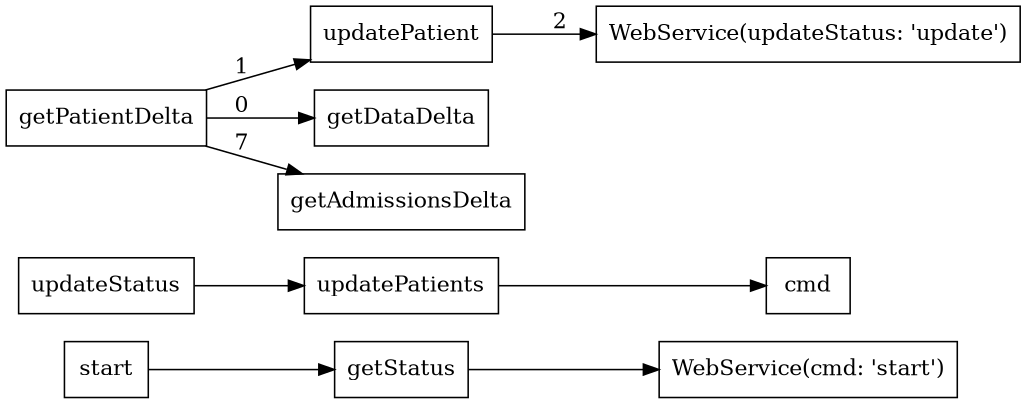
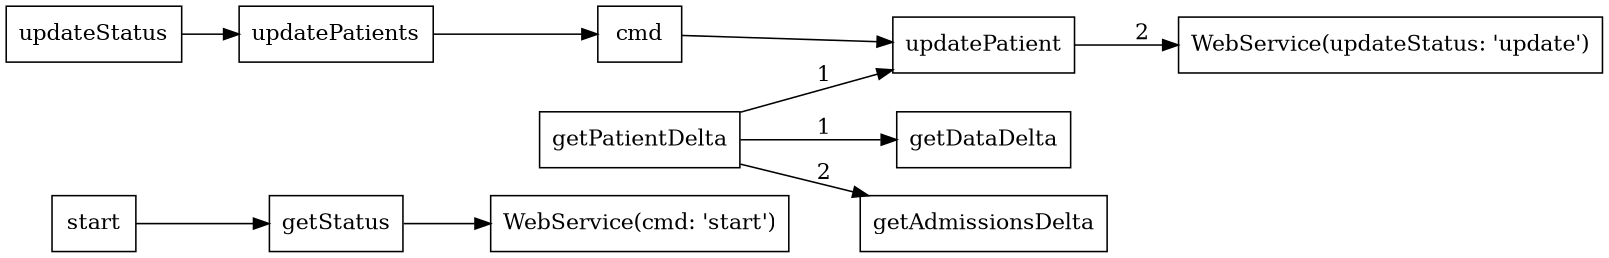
none -> (779, 39)
(242, 106) -> (825, 128)
(242, 144) -> (825, 173)
